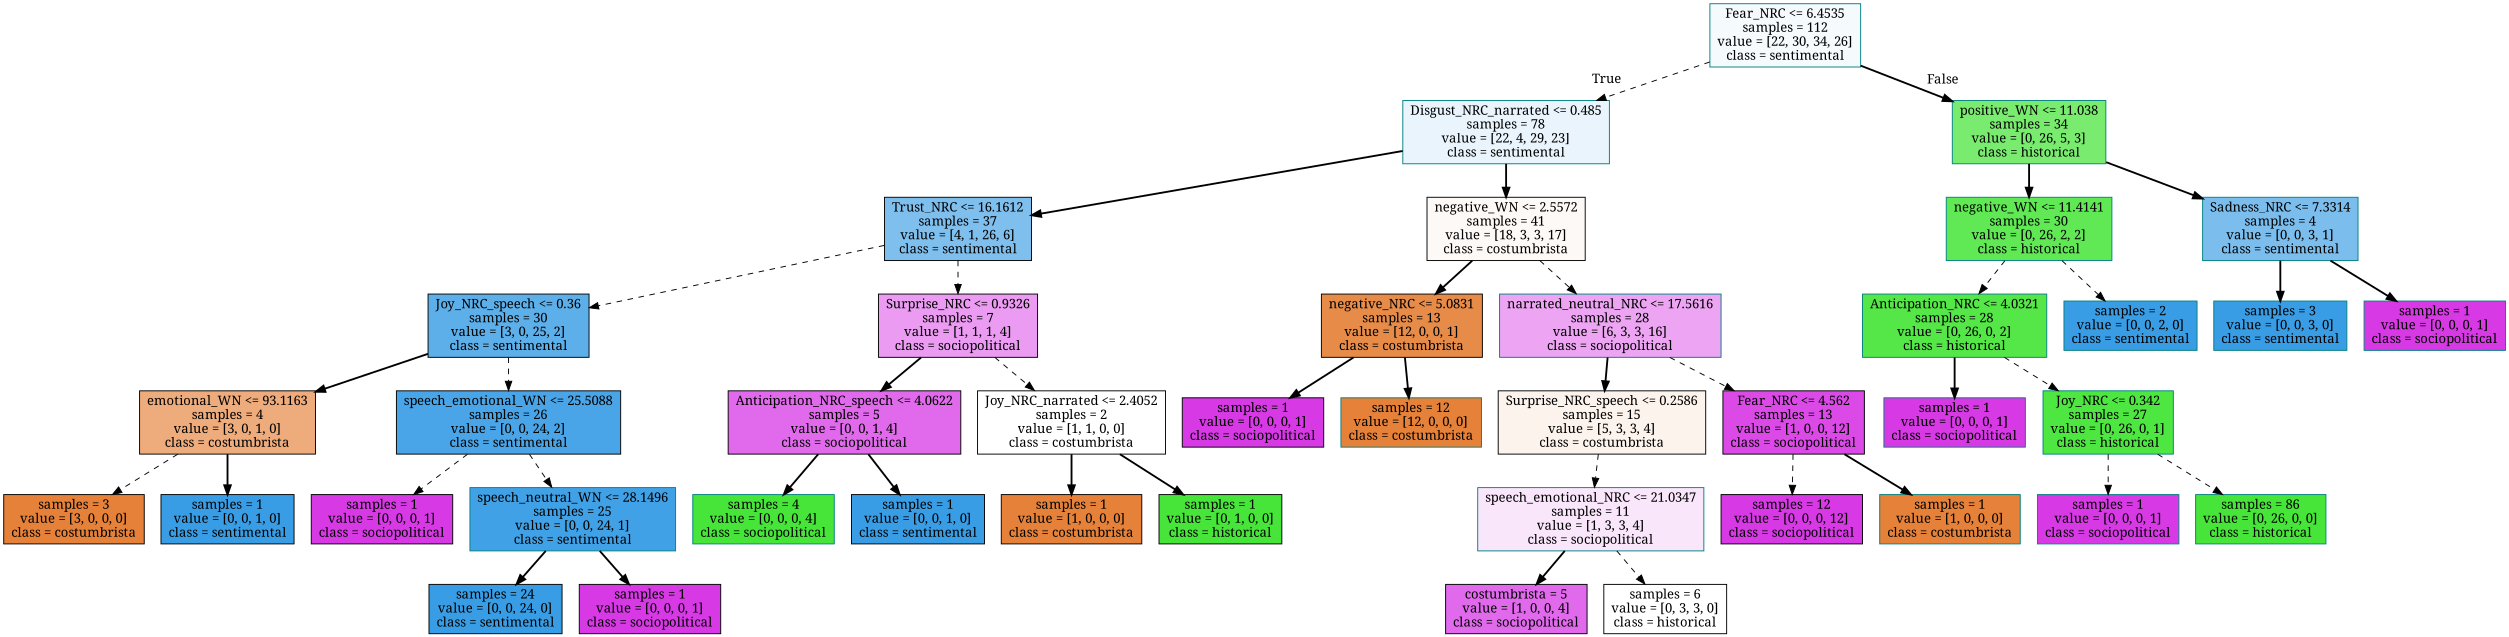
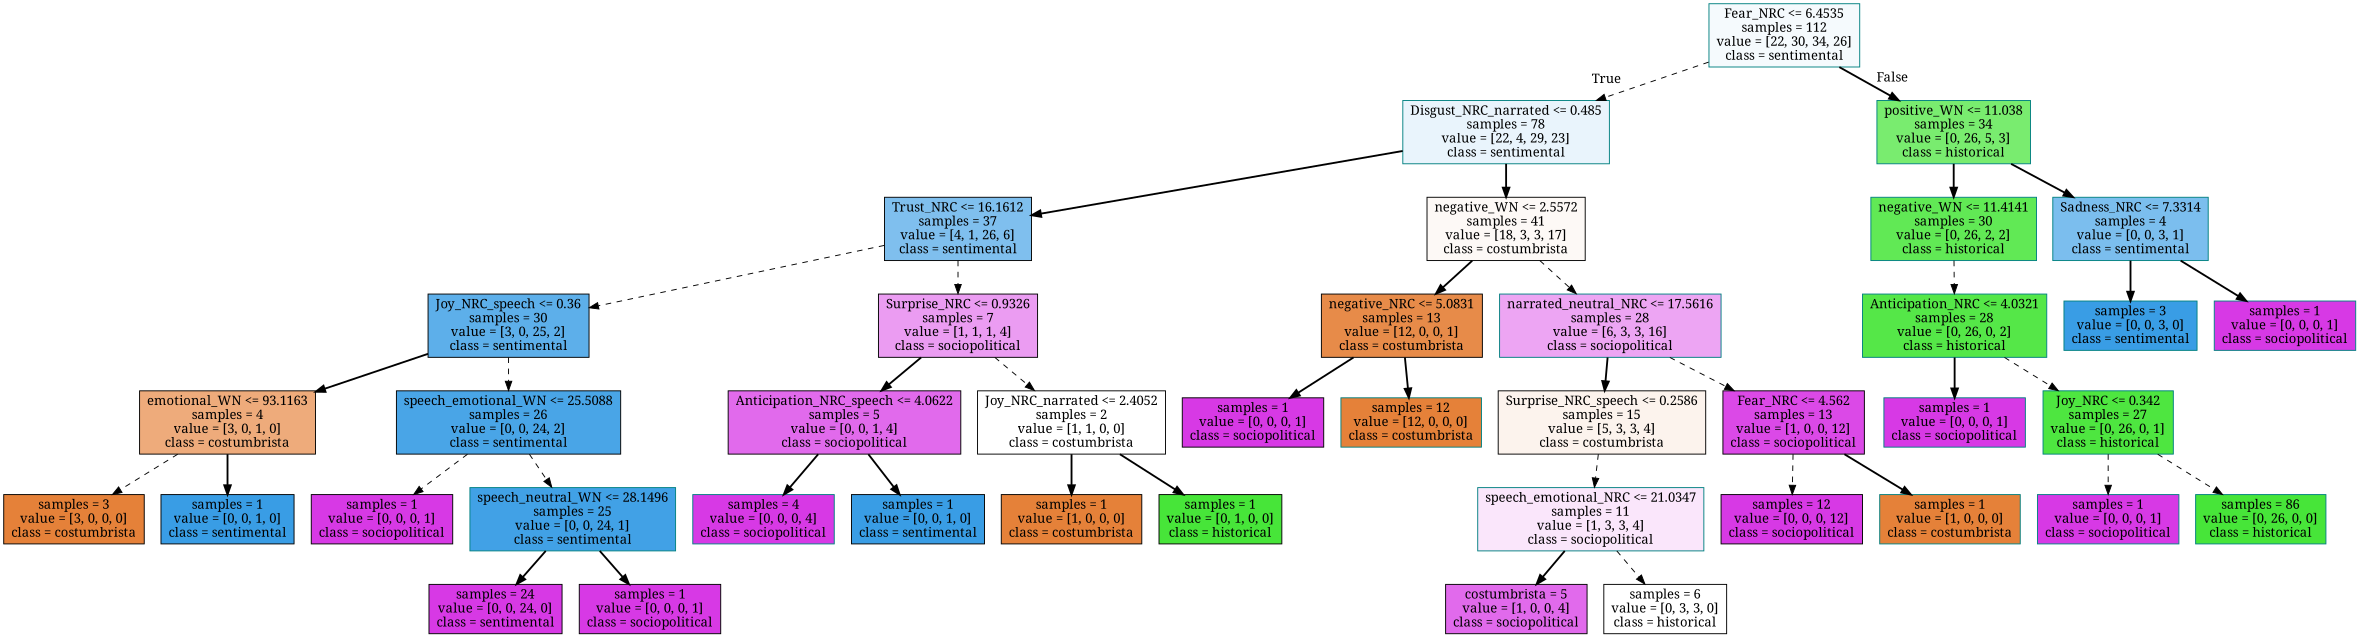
(2131, 326) -> none
(764, 519) -> (764, 519)
(496, 609) -> (496, 609)
